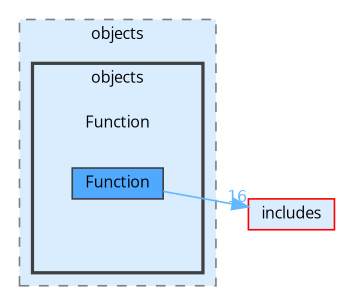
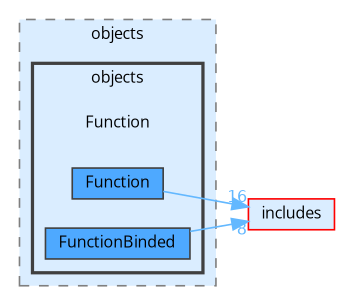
none -> (118, 244)
